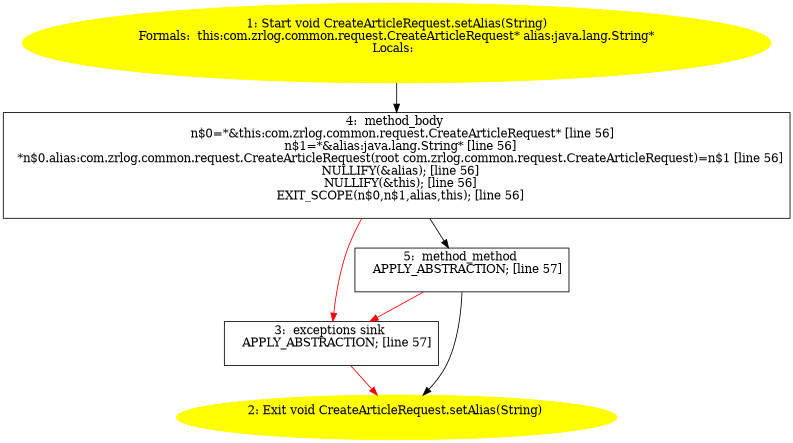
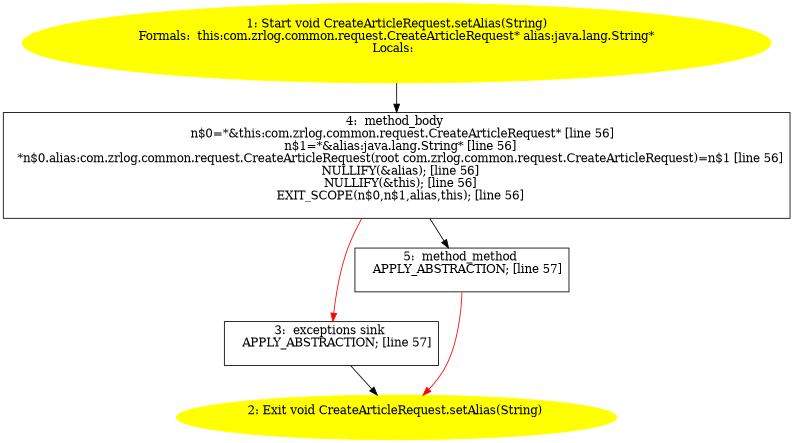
(400, 305) -> none
(454, 344) -> (454, 344)
(361, 377) -> (361, 377)
